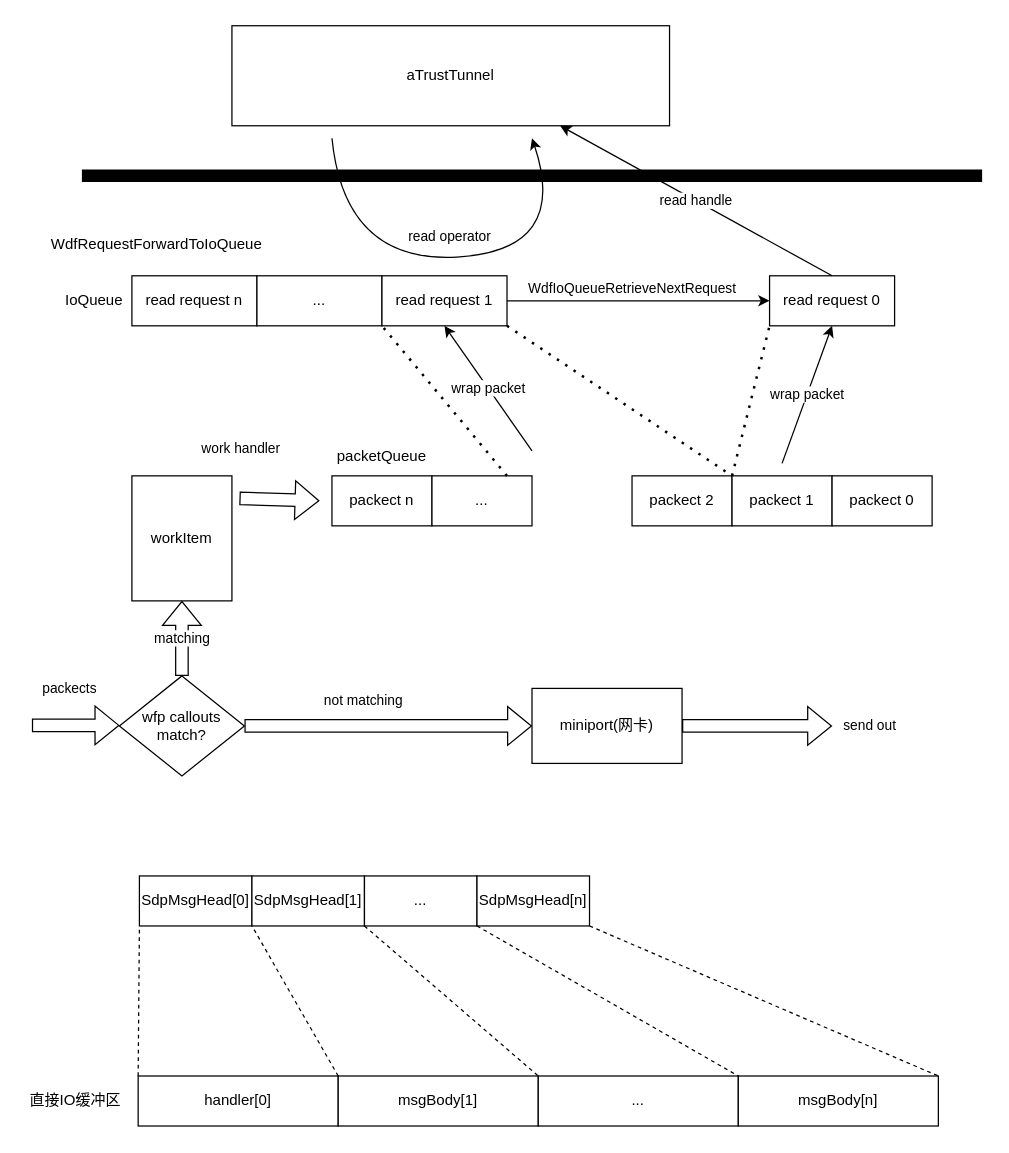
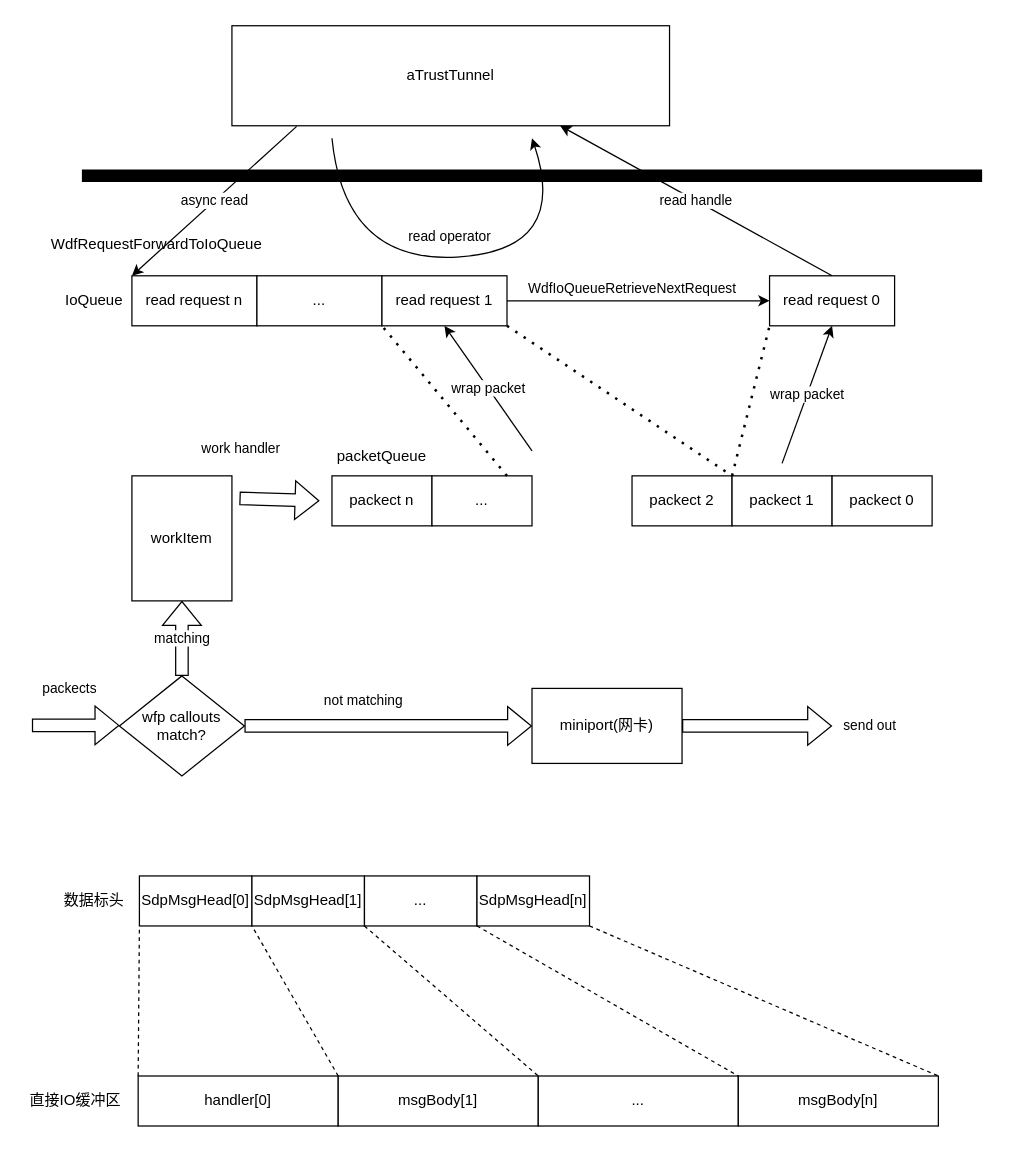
none -> (188, 225)
none -> (94, 901)
